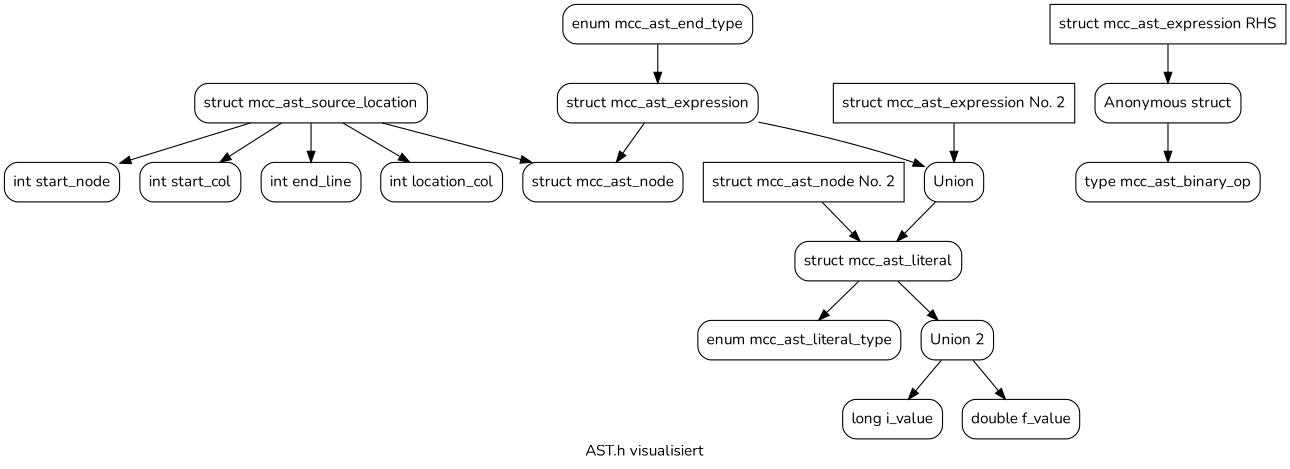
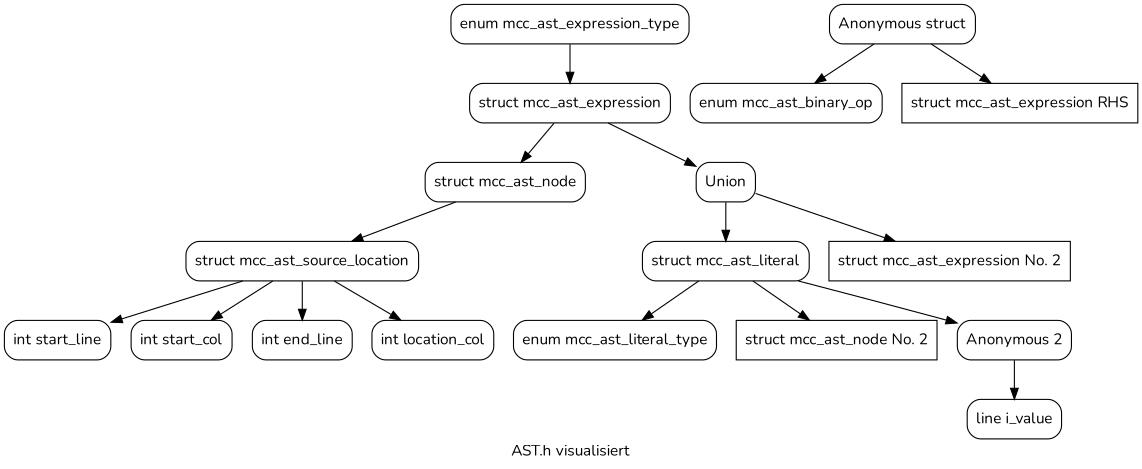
(658, 24) -> (570, 24)
(1168, 58) -> (956, 61)
(954, 137) -> (820, 216)
(451, 141) -> (409, 220)
(62, 182) -> (58, 340)
(1168, 182) -> (786, 103)
(837, 218) -> (777, 297)
(957, 340) -> (1014, 340)
(893, 419) -> (1014, 419)
(1021, 419) -> none
